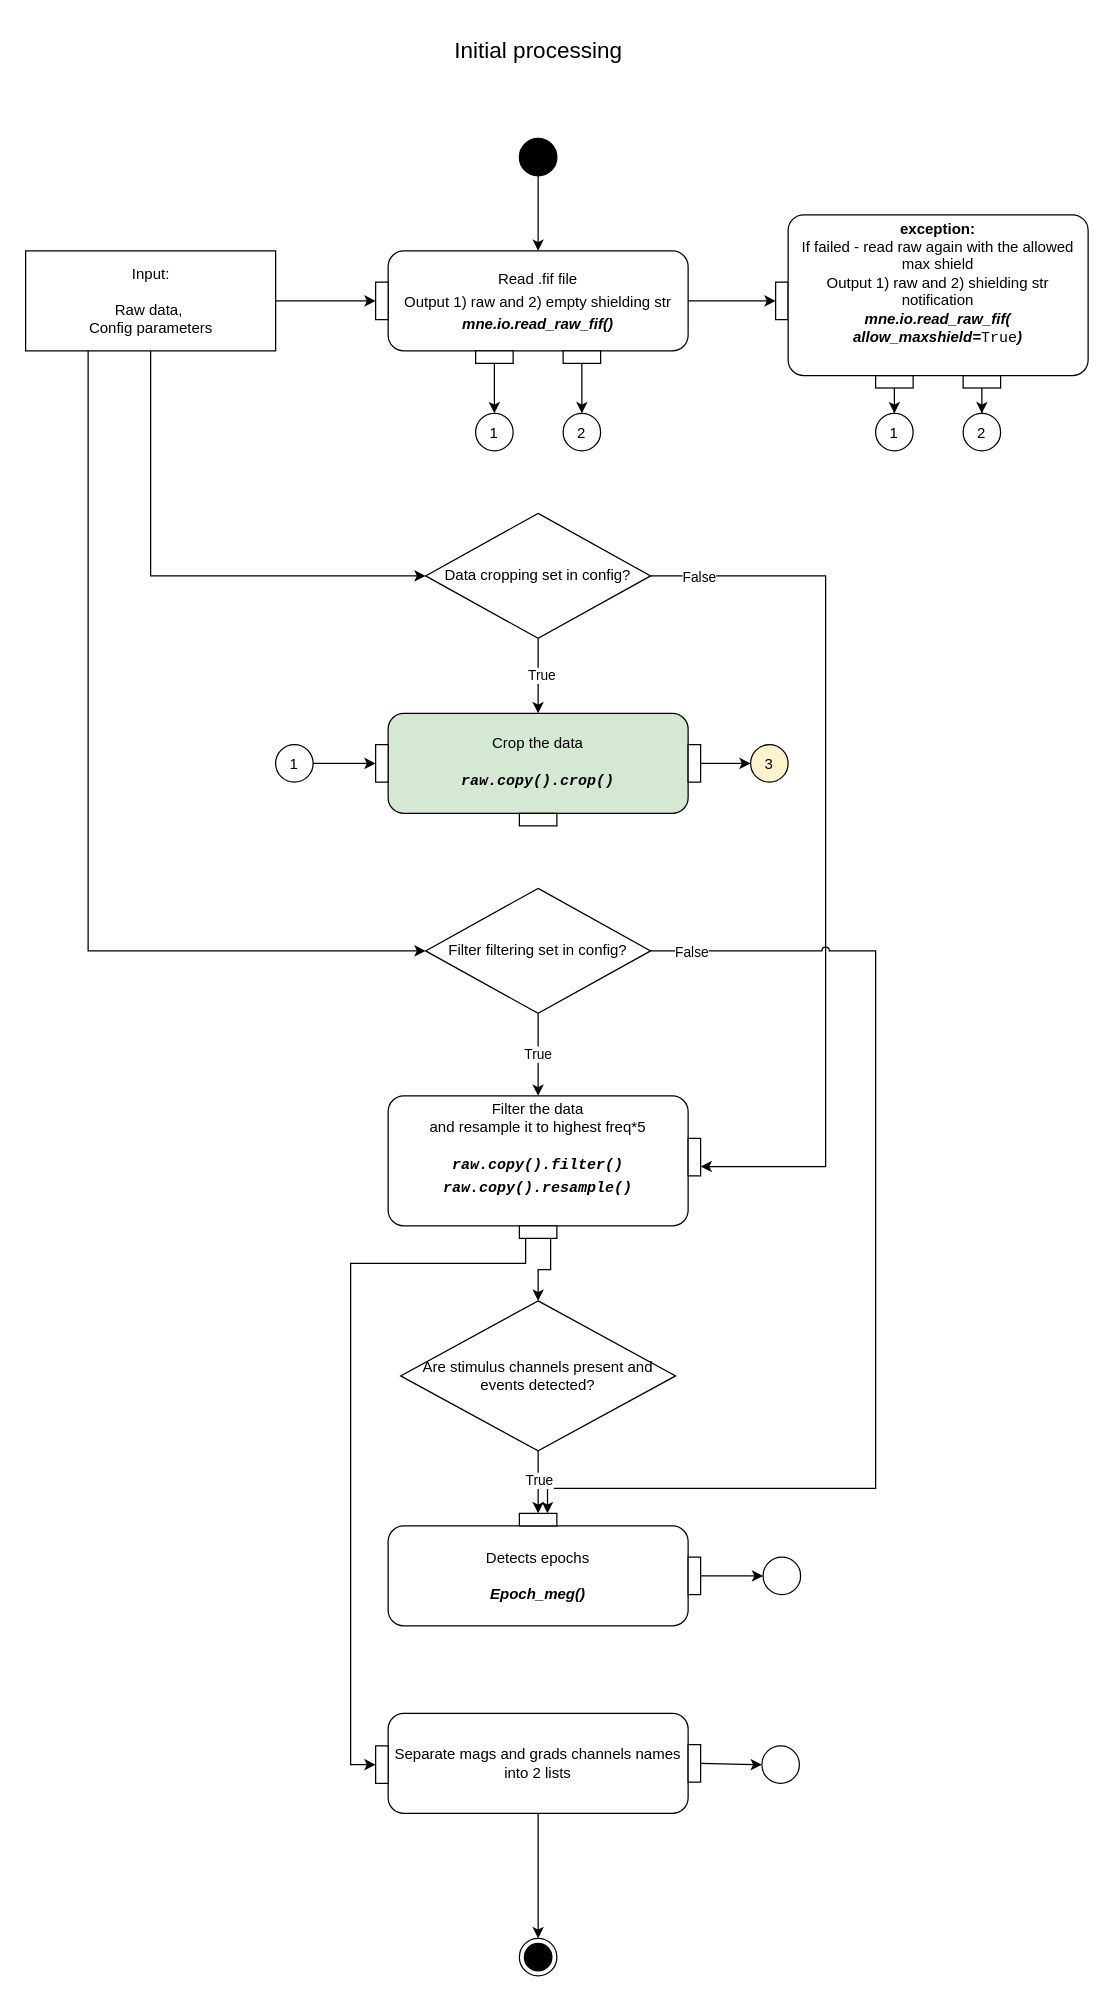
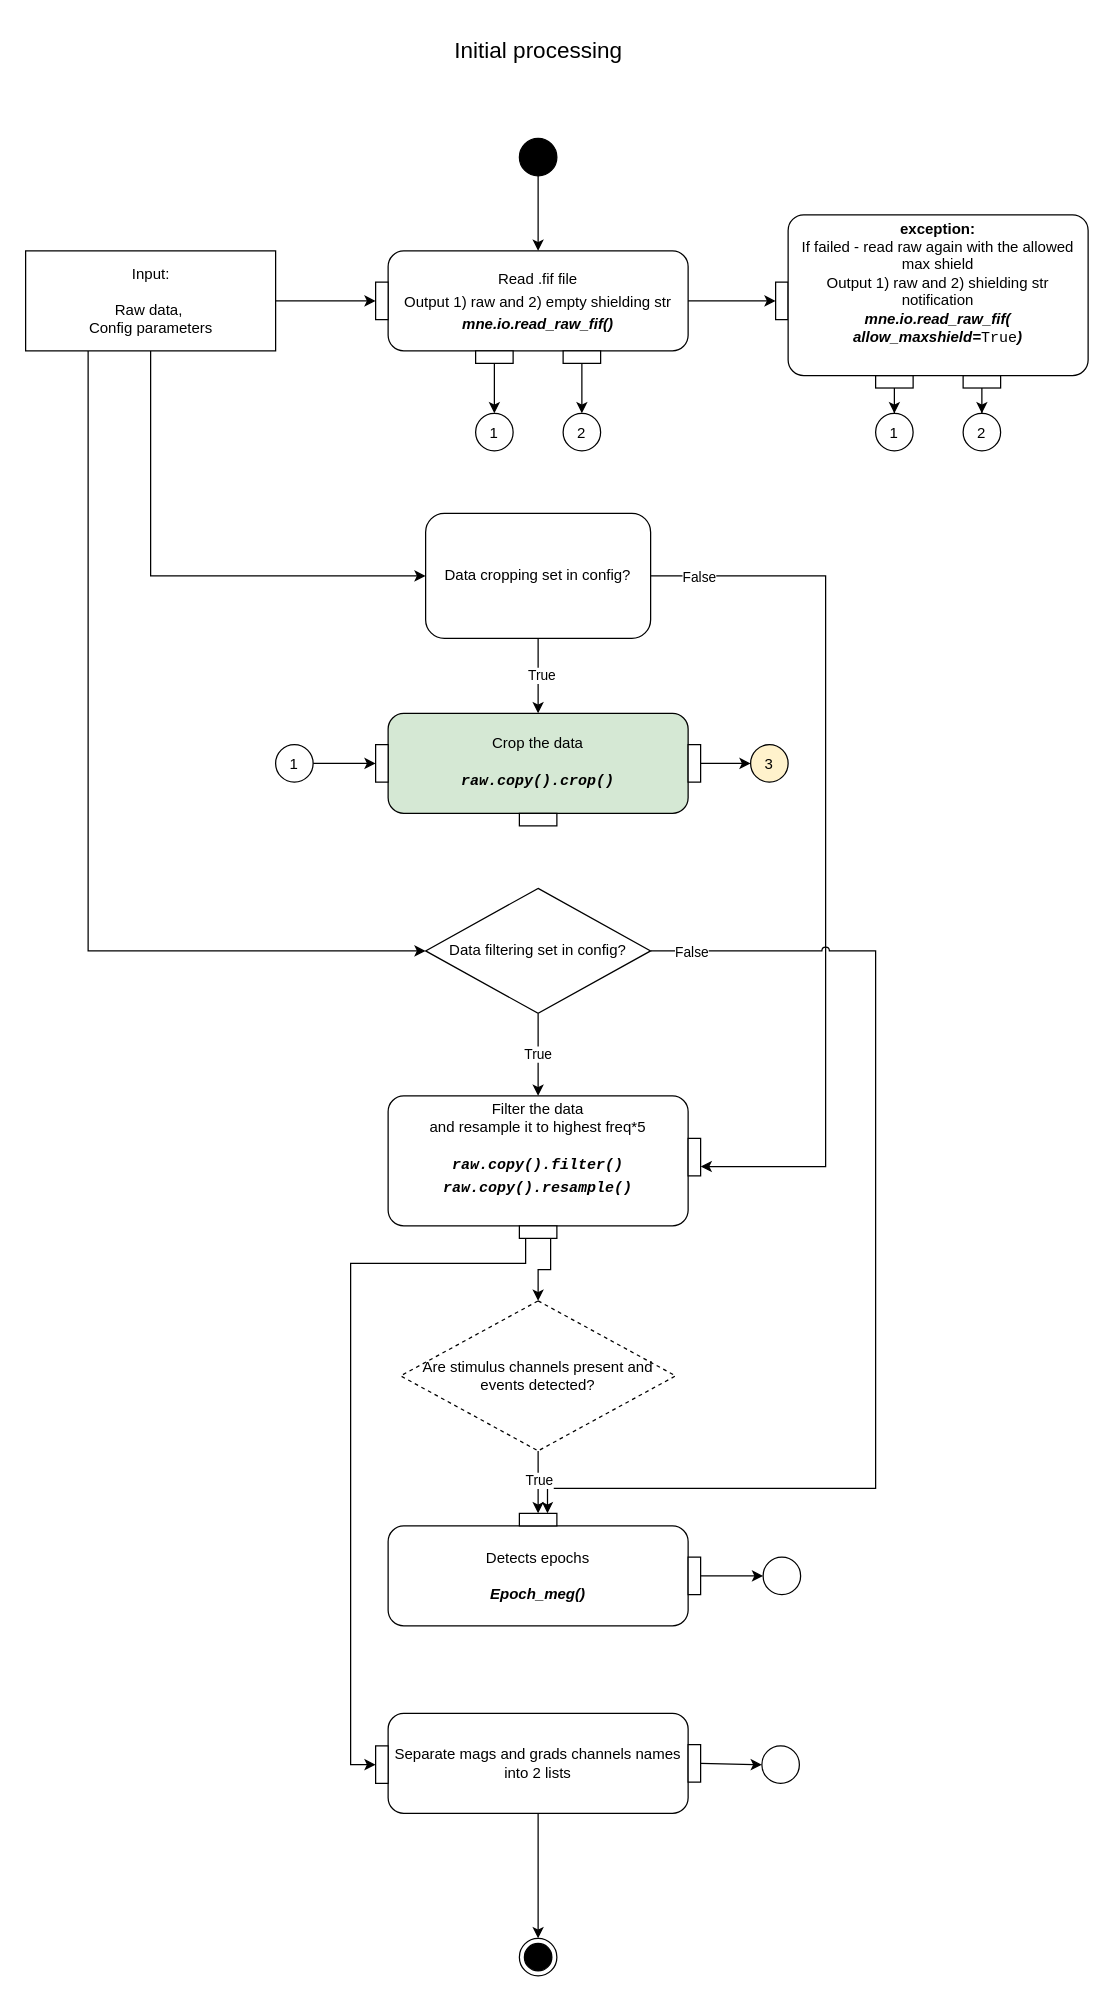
(538, 576) -> (538, 576)
(538, 951) -> (538, 951)
(538, 1376) -> (538, 1376)
